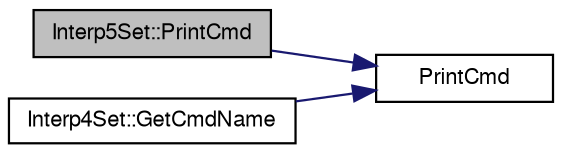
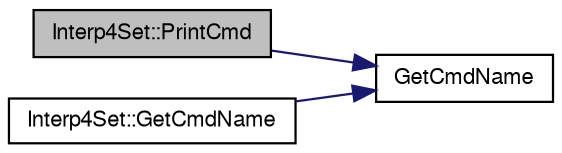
(152, 34) -> (152, 34)
(465, 78) -> (465, 78)
